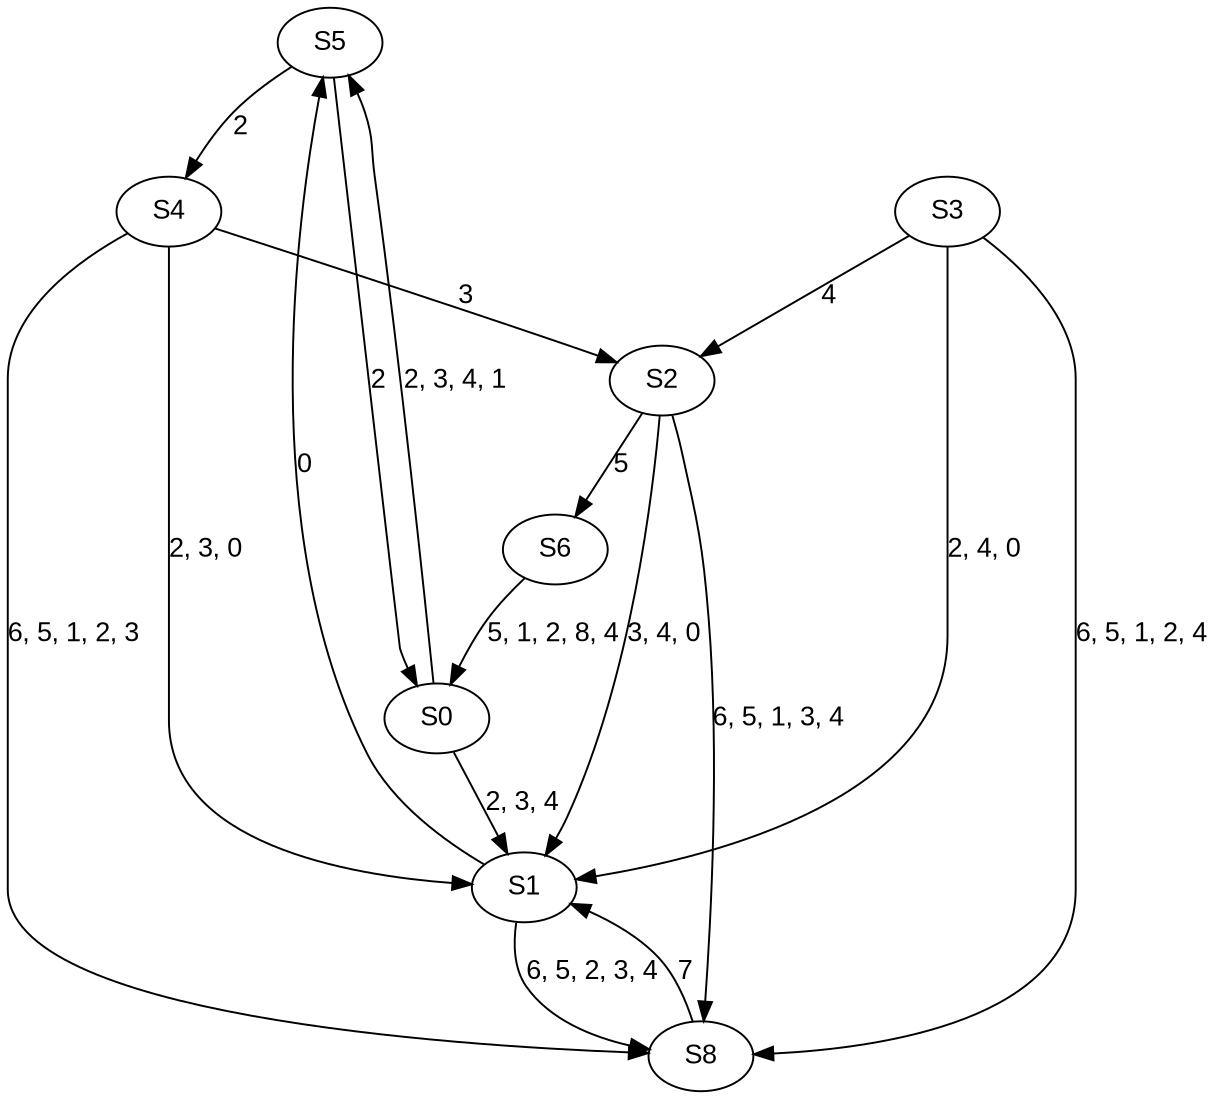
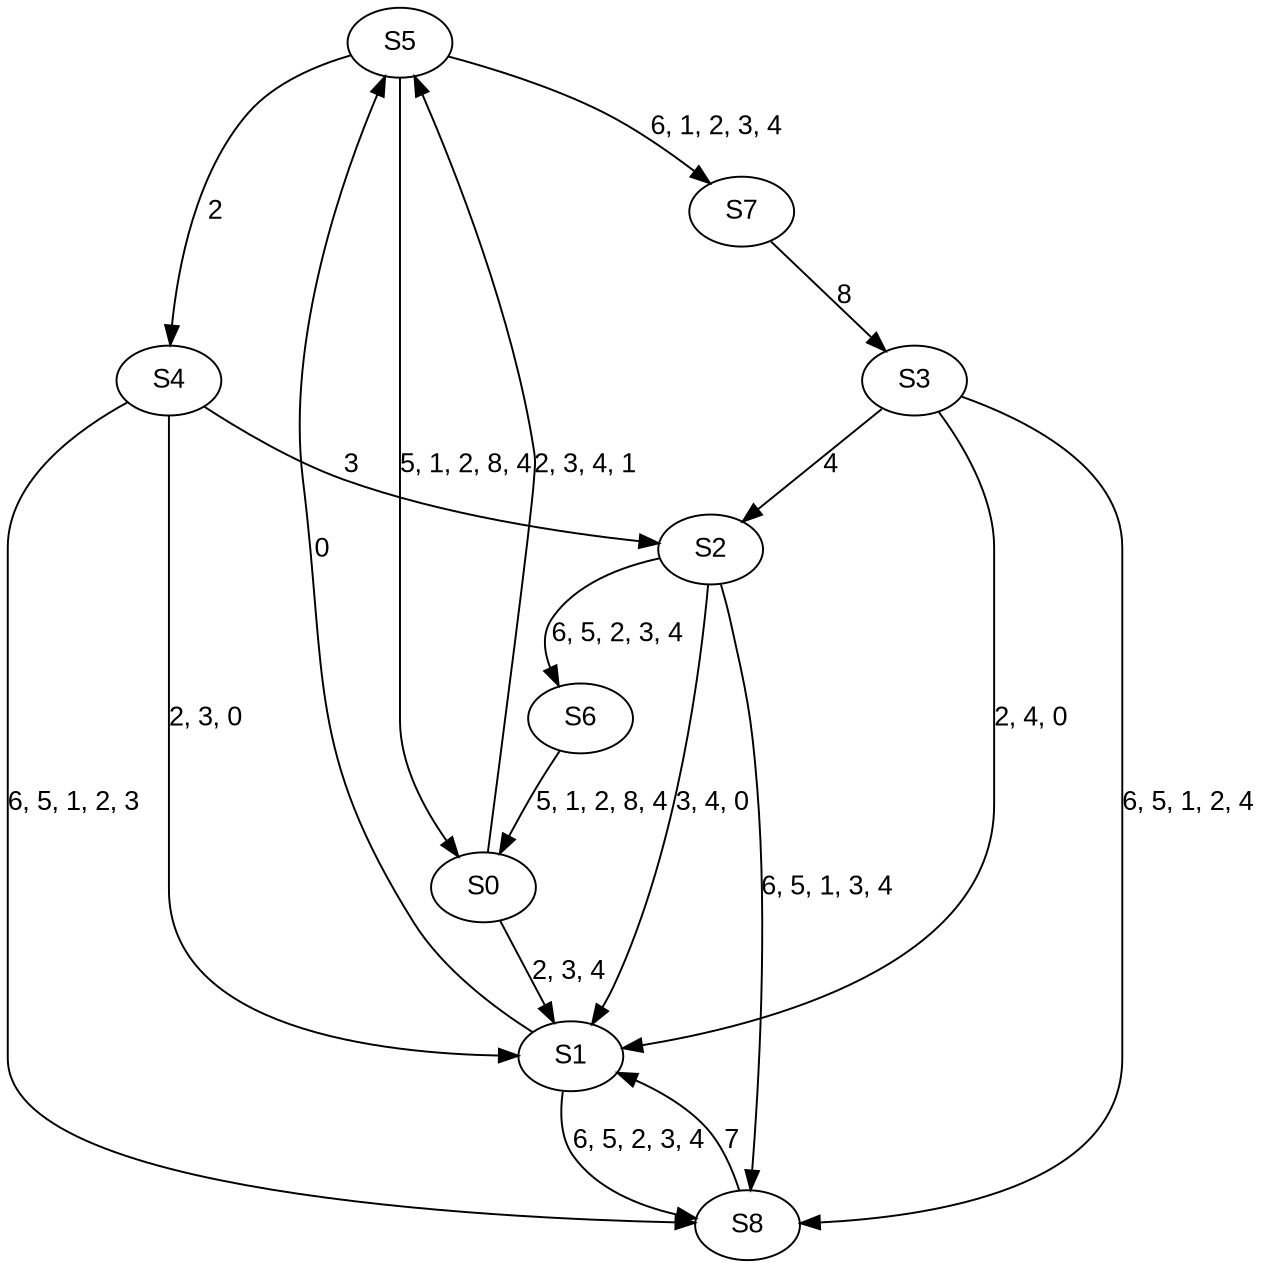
none -> (742, 212)
(379, 381) -> (466, 465)
(621, 465) -> (617, 634)
